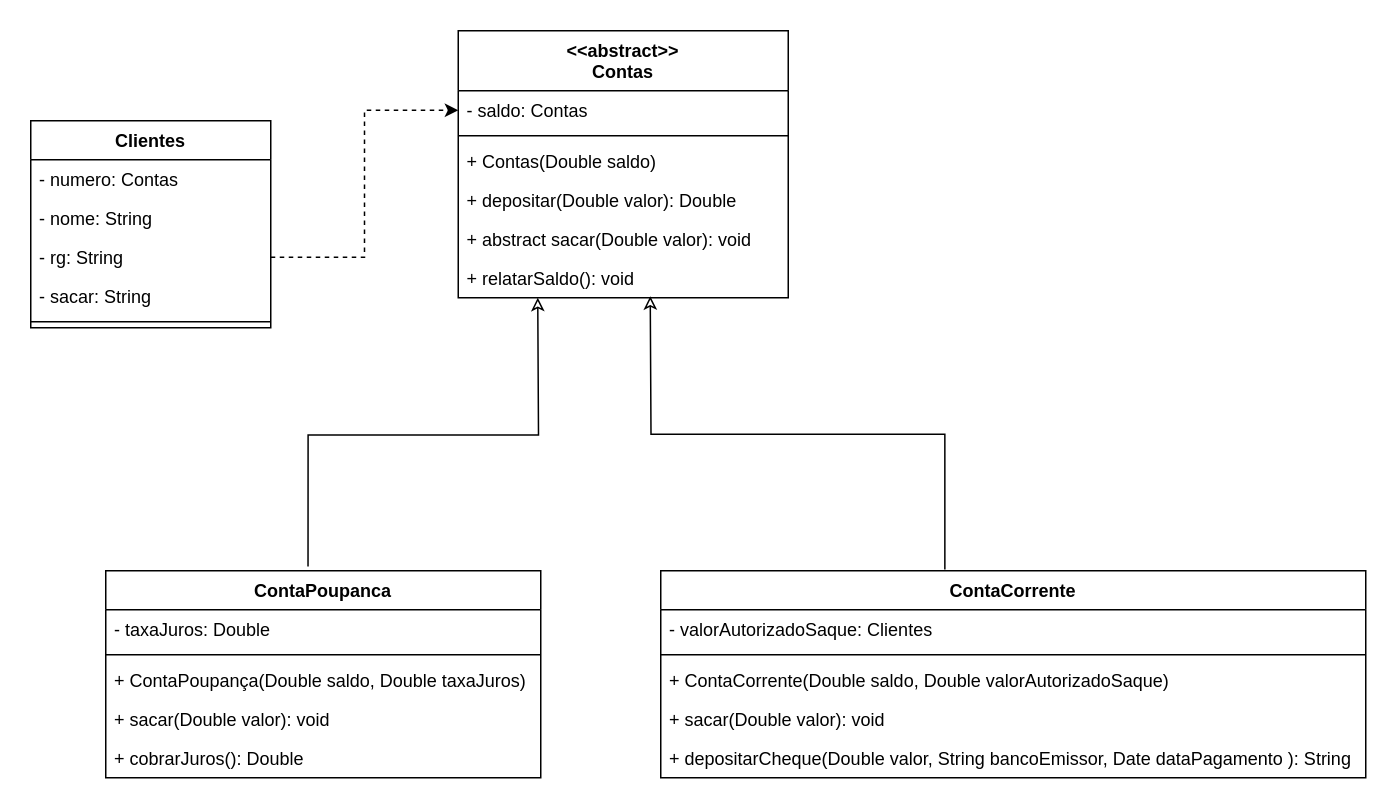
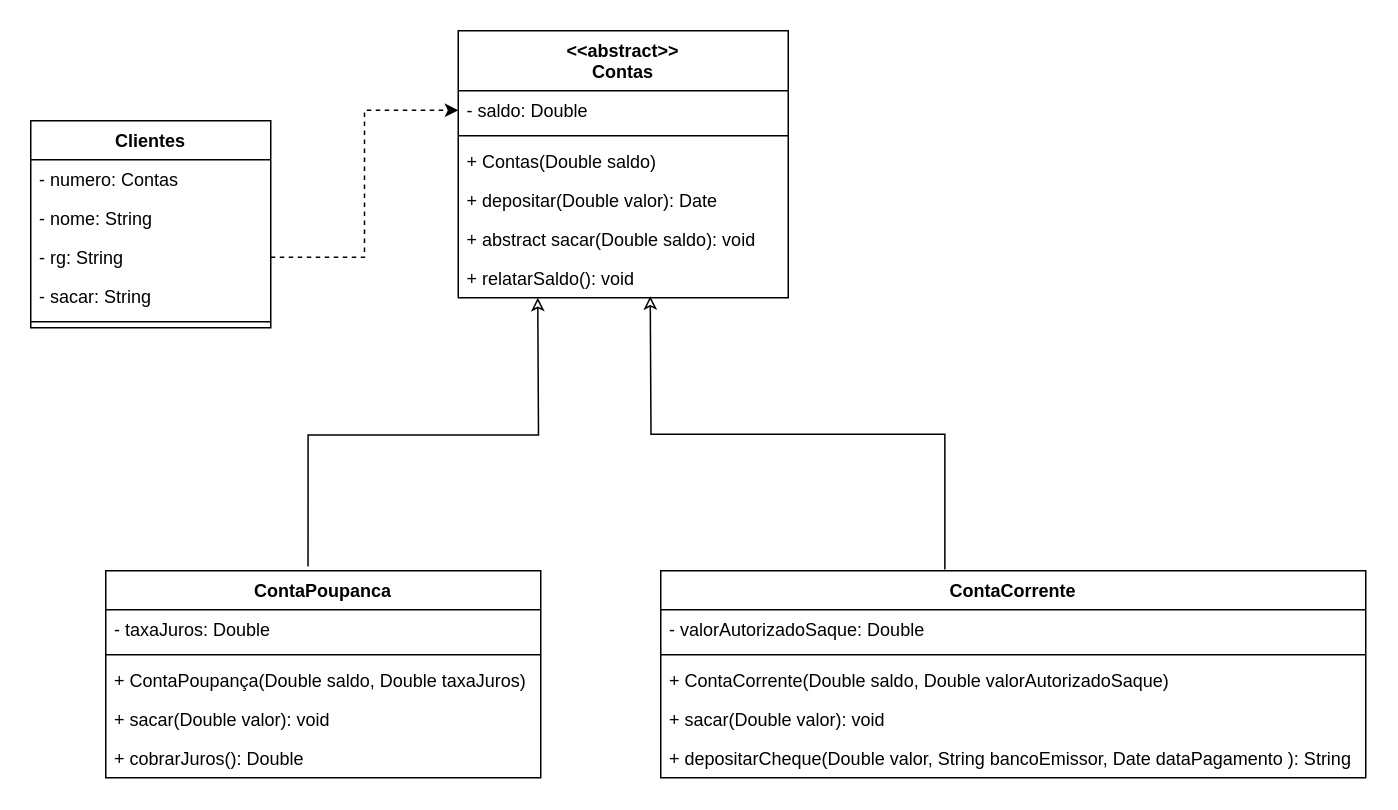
(533, 111) -> (530, 111)
(614, 201) -> (606, 201)
(629, 240) -> (629, 240)
(814, 630) -> (806, 630)
